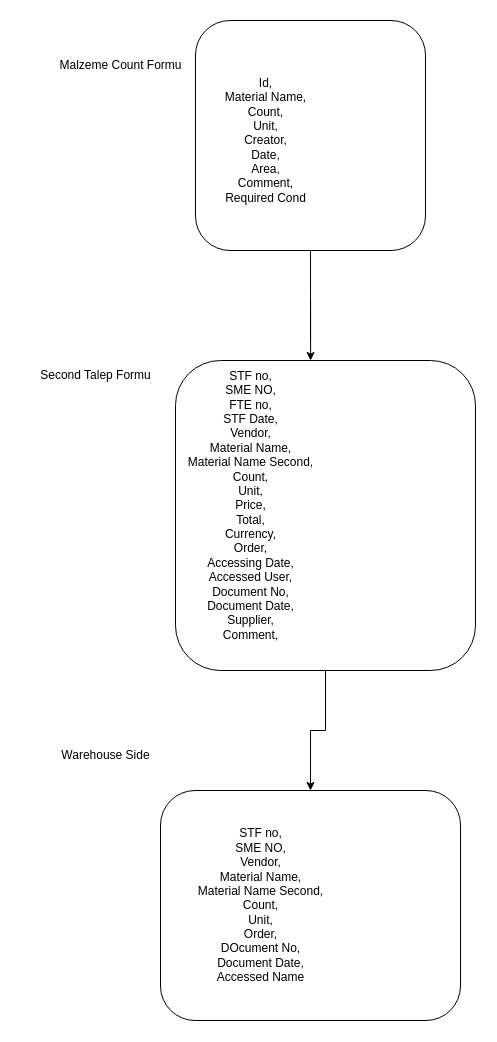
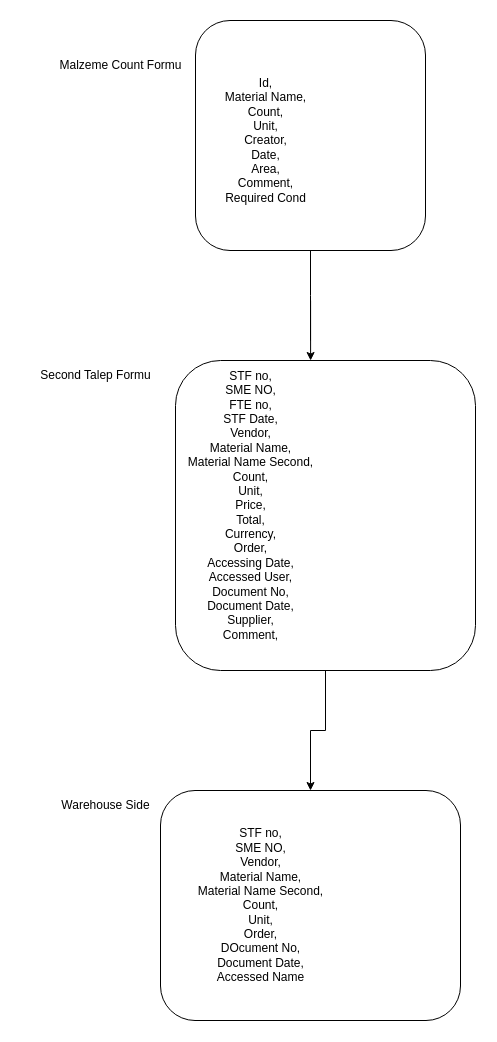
(106, 756) -> (106, 806)
